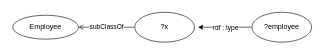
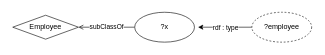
(45, 27) -> (45, 27)
(282, 27) -> (282, 27)
